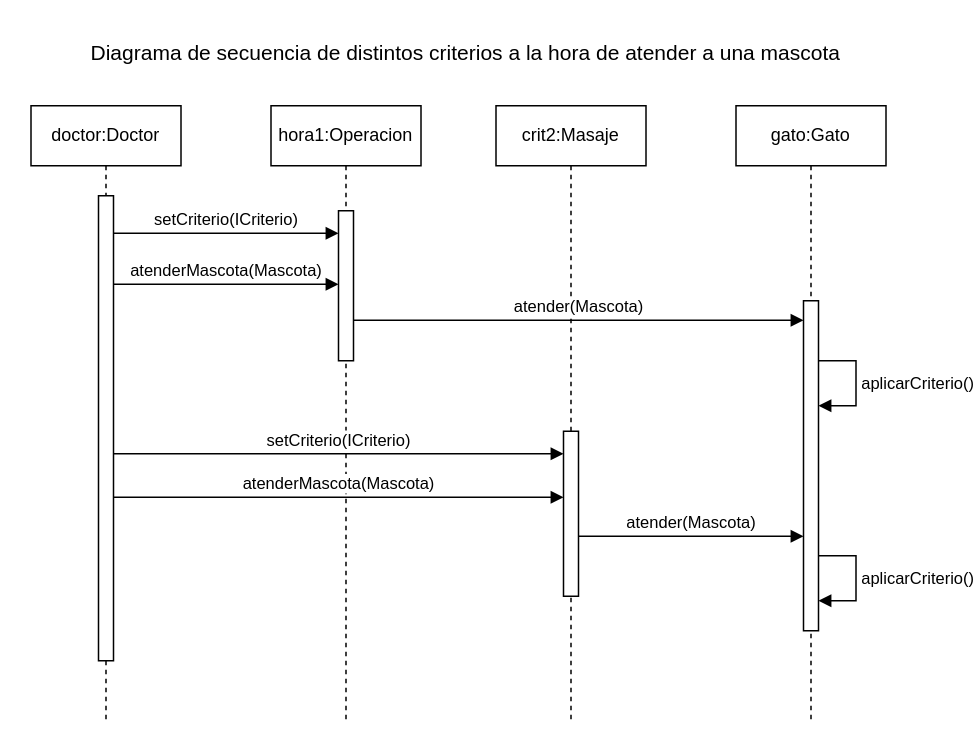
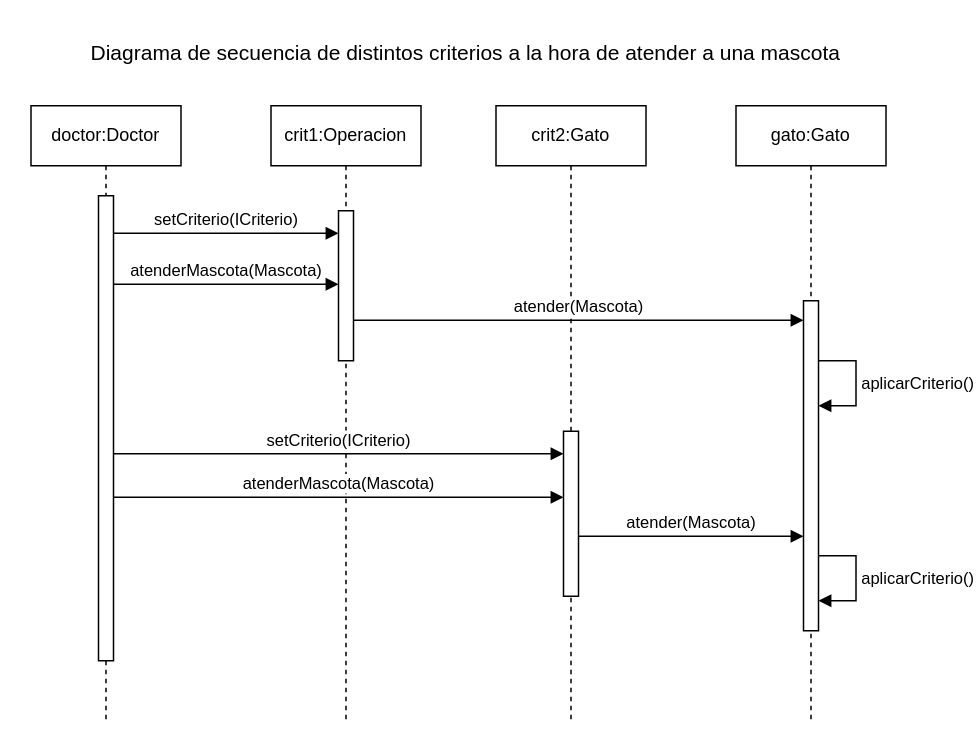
(346, 136) -> (346, 136)
(571, 136) -> (571, 136)
